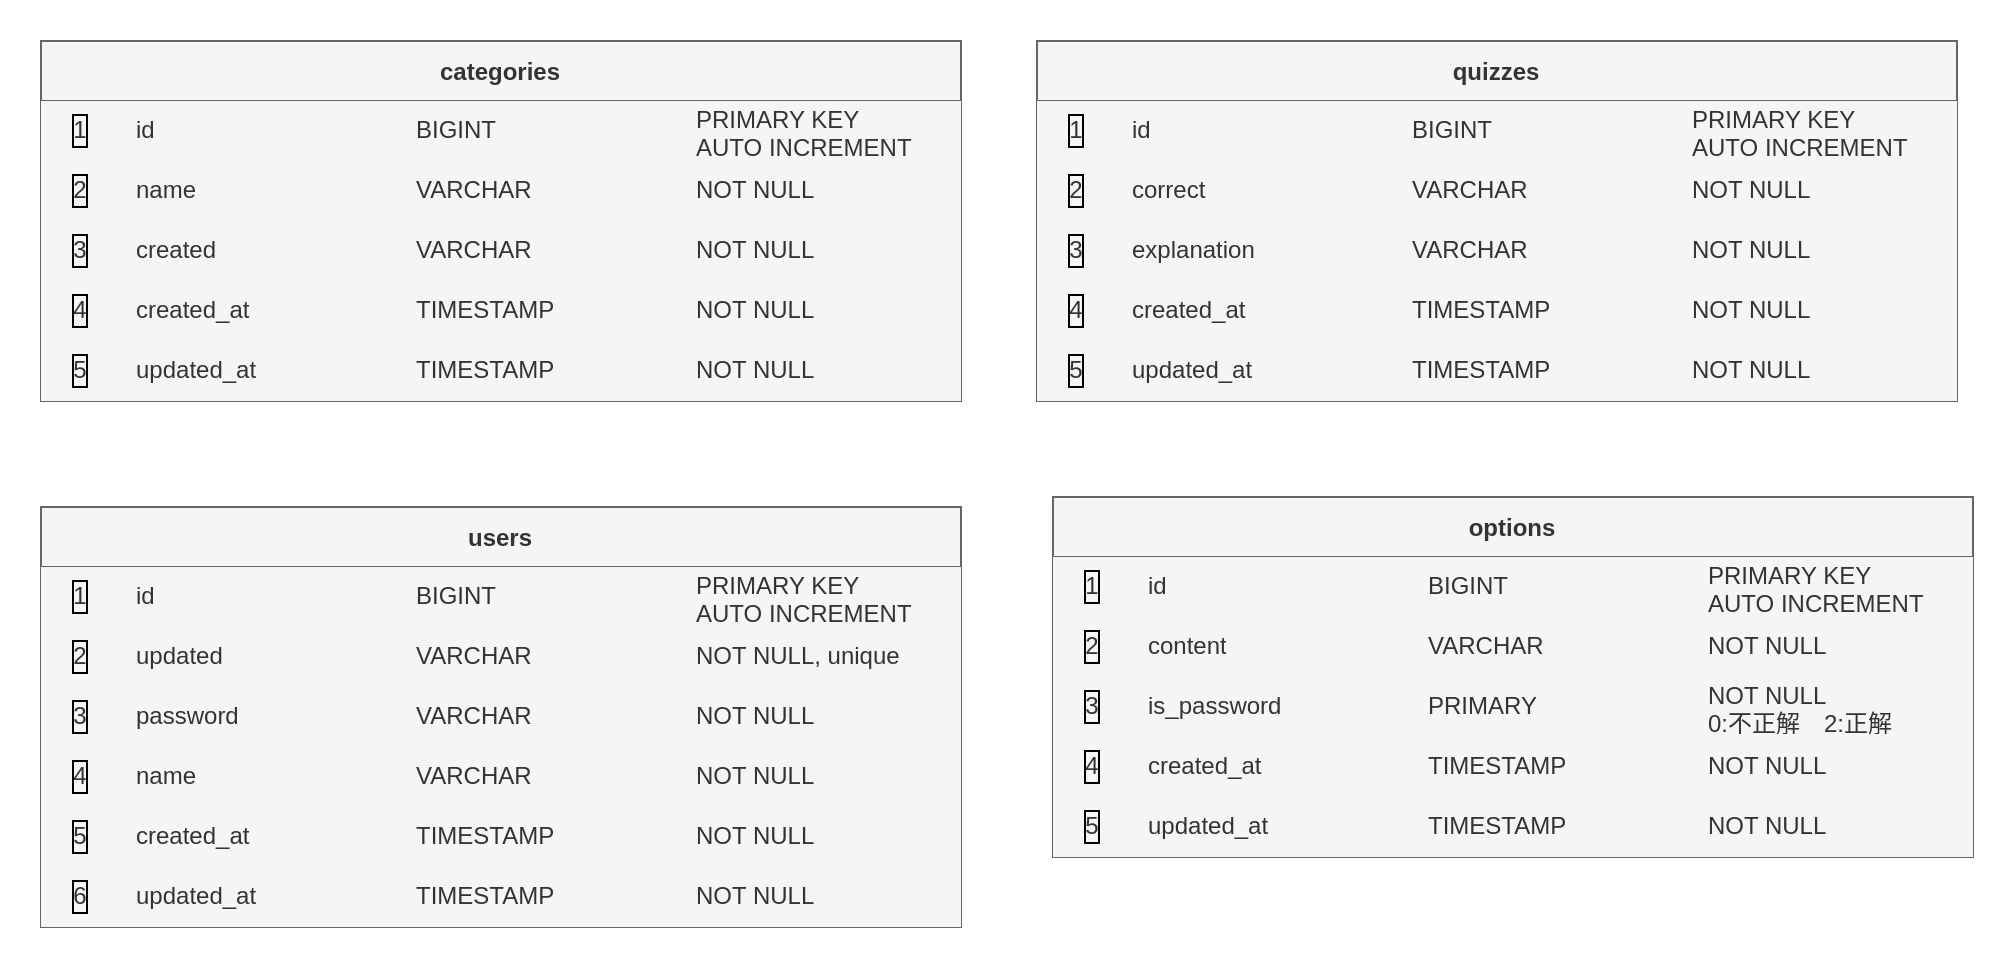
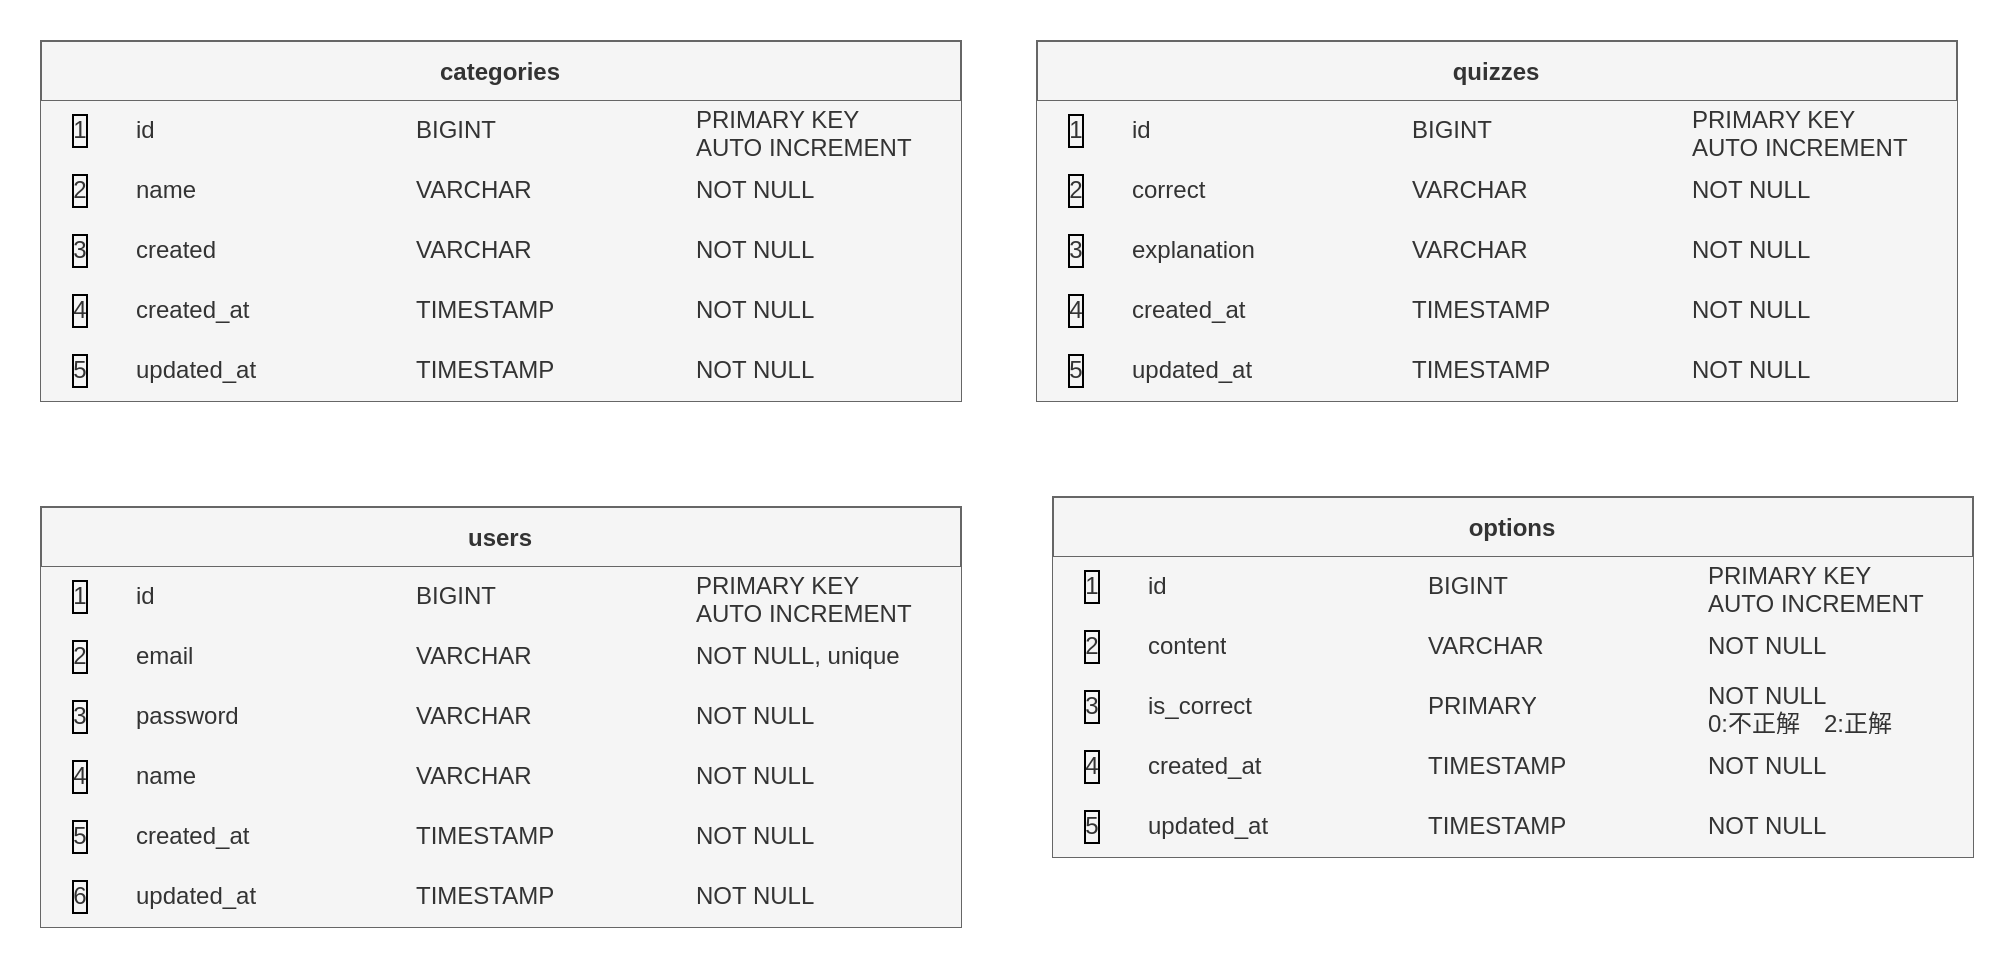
(184, 657) -> (164, 657)
(1220, 707) -> (1213, 707)
